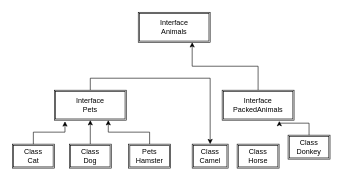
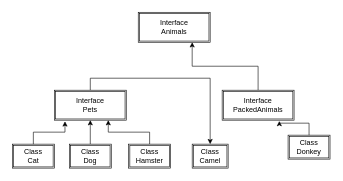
(150, 156) -> (150, 156)
(258, 156) -> none
